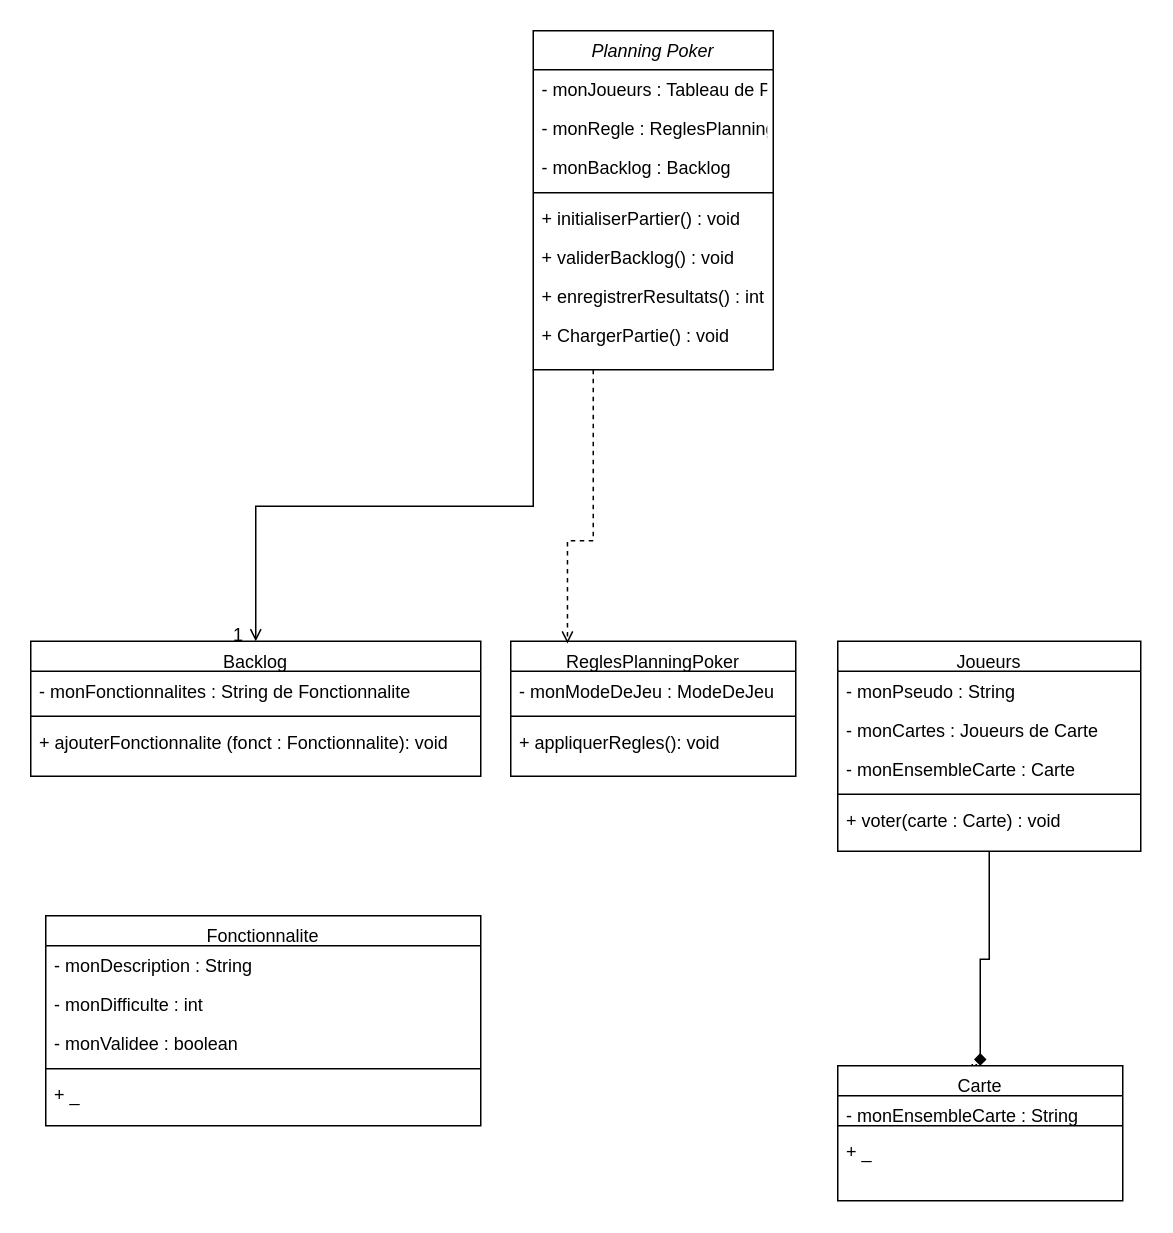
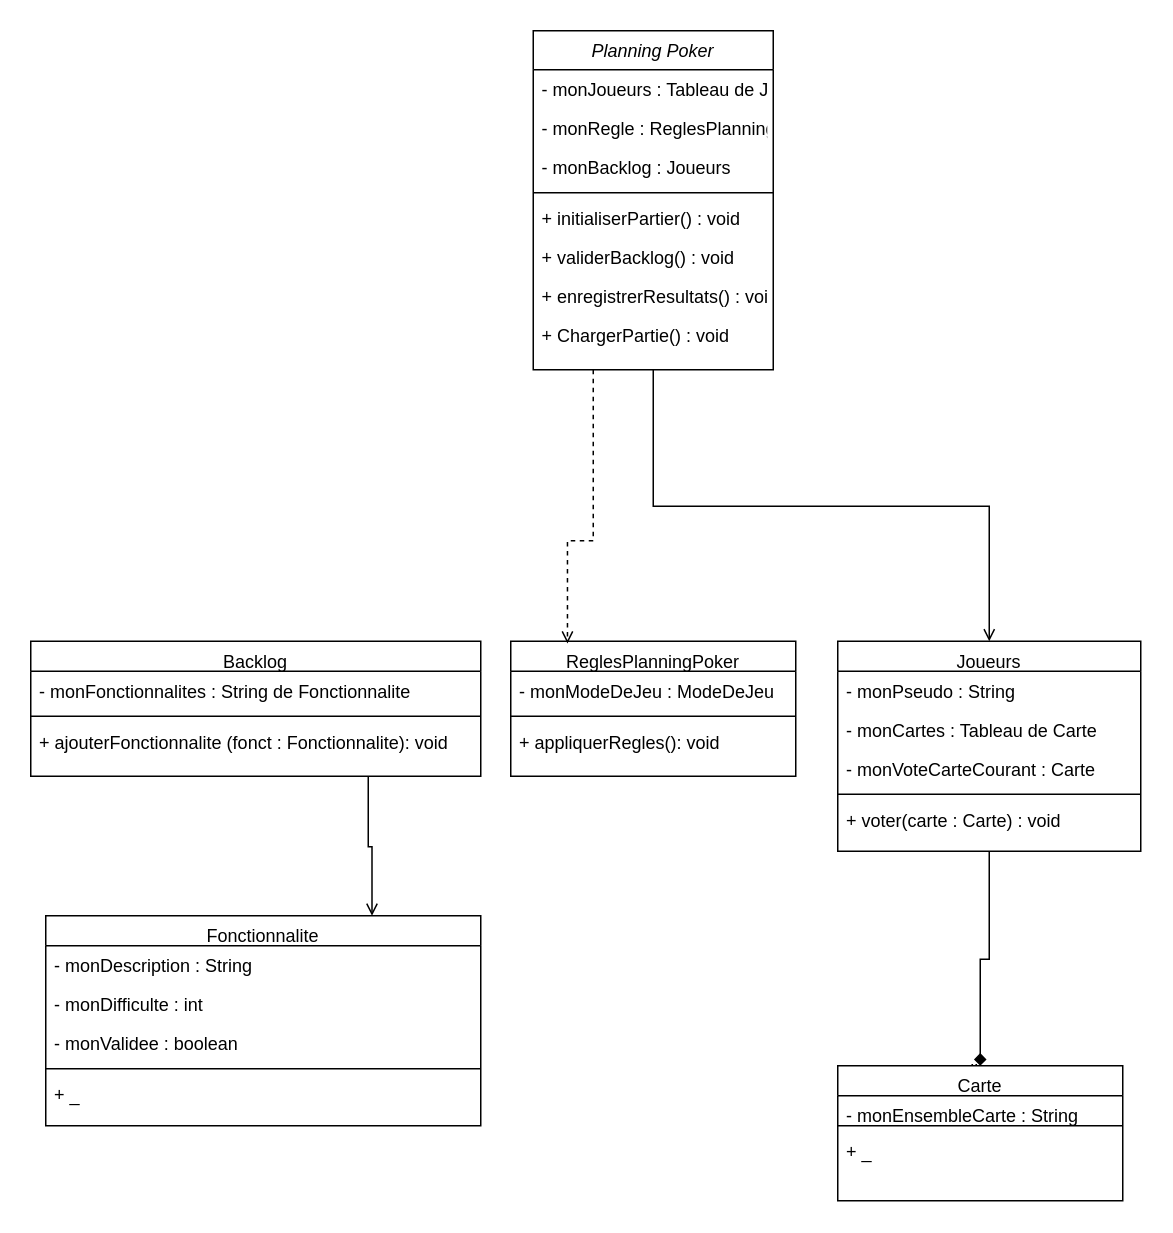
(681, 90) -> (691, 90)
(638, 168) -> (641, 168)
(676, 297) -> (681, 297)
(396, 506) -> none
none -> (819, 506)
(983, 731) -> (981, 731)
(965, 770) -> (983, 770)
none -> (368, 847)
